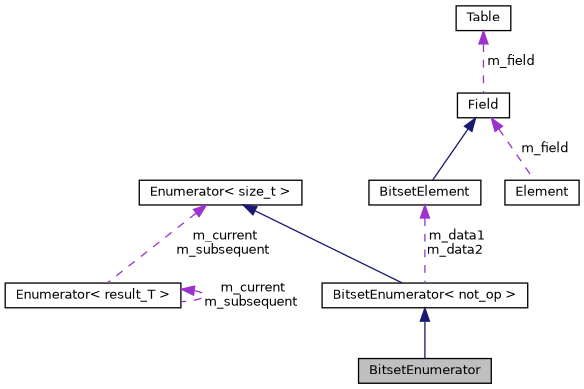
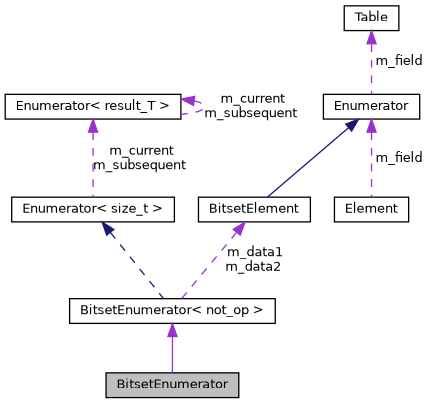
(483, 105) -> (372, 107)
(329, 247) -> (137, 265)
(152, 248) -> (93, 165)
(425, 340) -> (172, 355)
